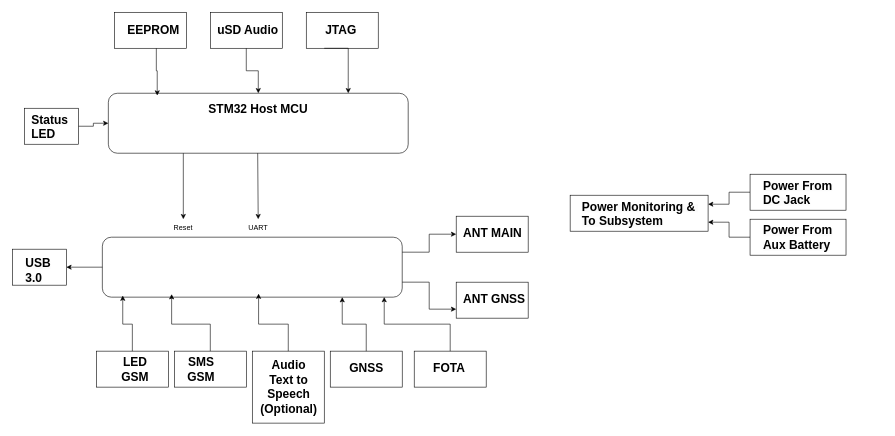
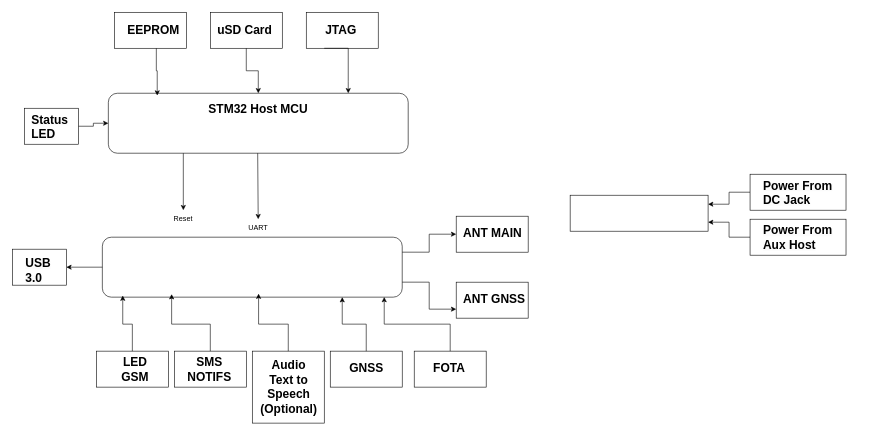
(234, 27) -> (233, 27)
(641, 210) -> none
(183, 228) -> (183, 219)
(785, 232) -> (783, 232)
(194, 364) -> (200, 364)
